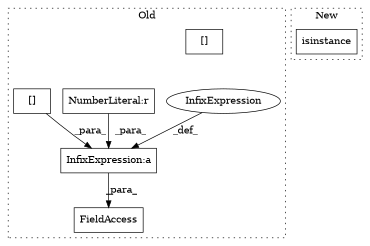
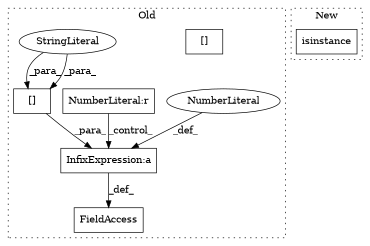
none -> (68, 42)
(223, 101) -> (223, 101)
(131, 131) -> (131, 131)
(121, 190) -> (121, 190)
